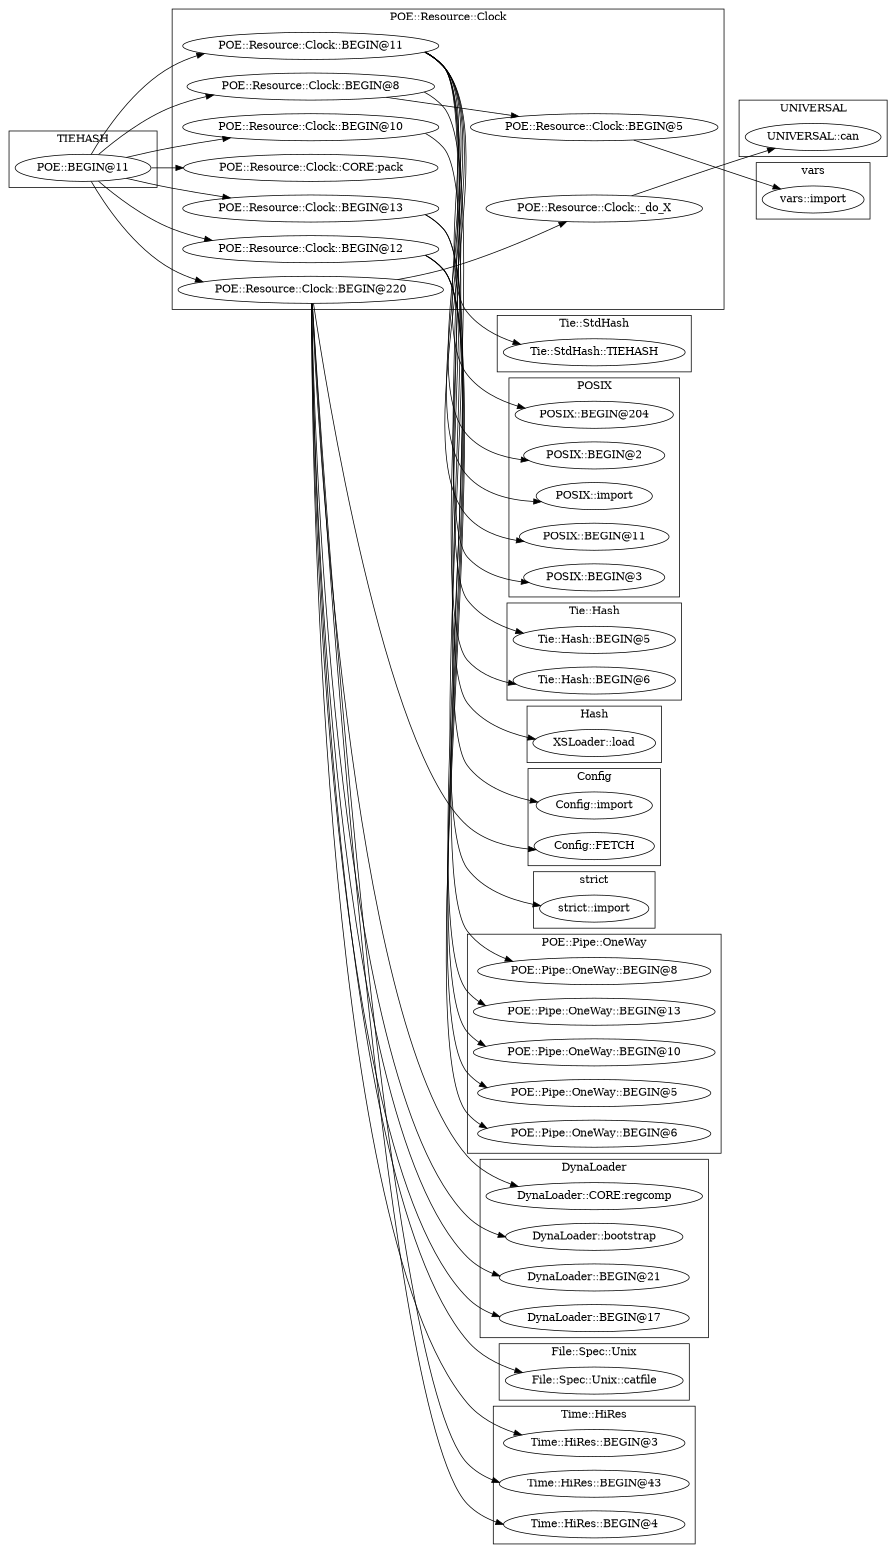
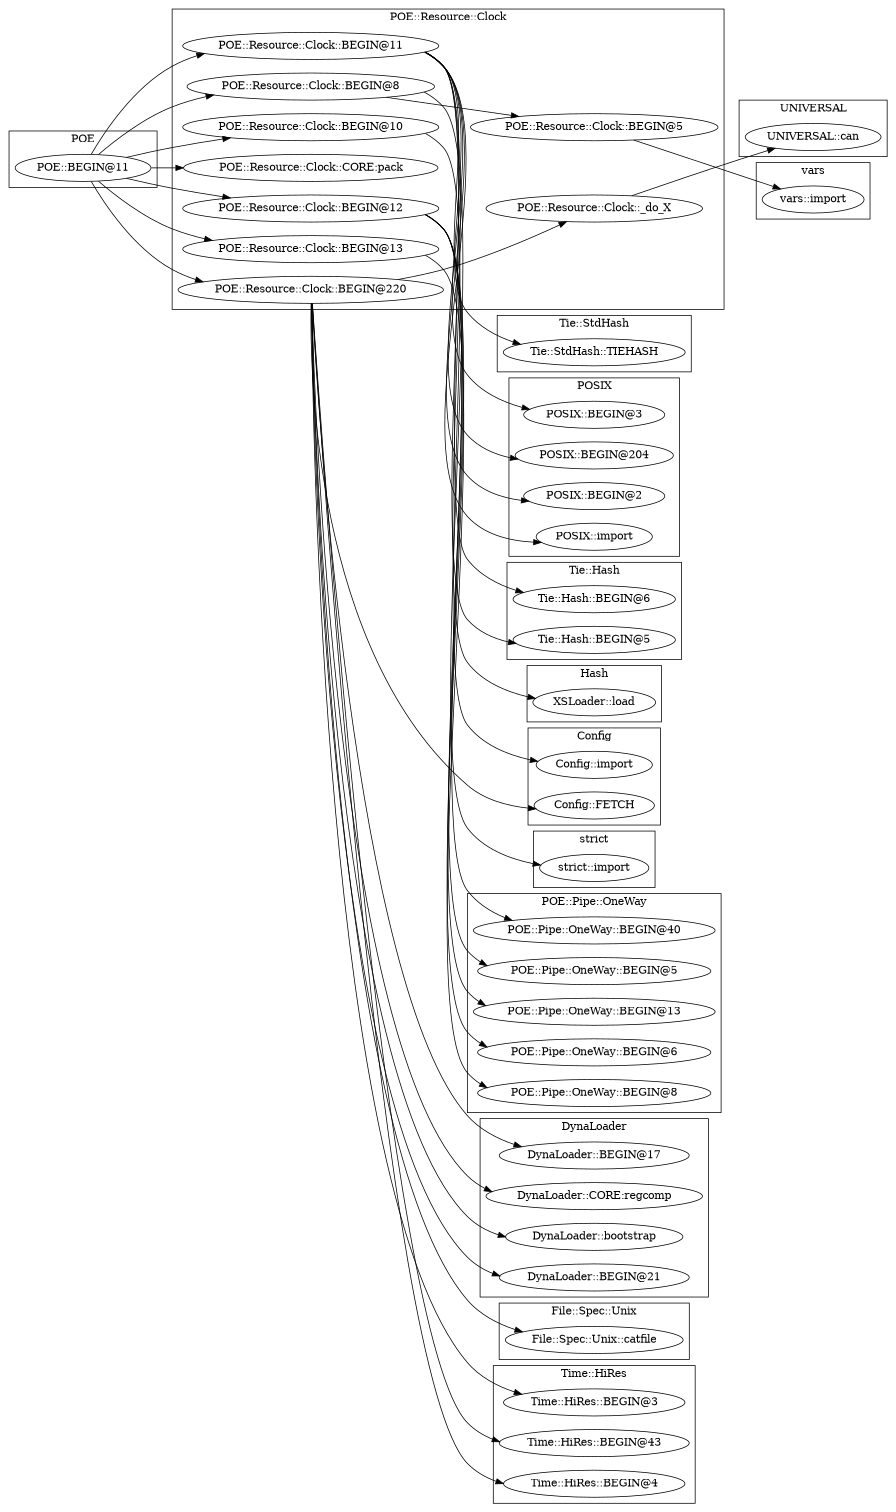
(83, 140) -> (83, 140)
(594, 537) -> none
(456, 606) -> (456, 606)
(594, 1052) -> (594, 930)
